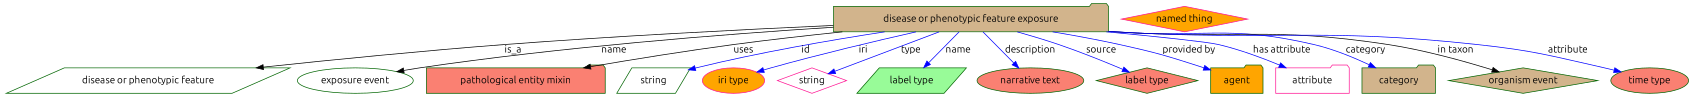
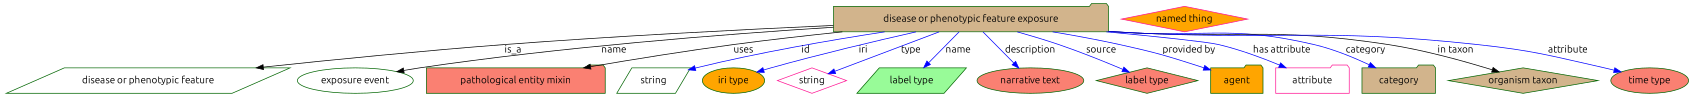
(734, 81) -> (734, 81)
(1523, 81) -> (1523, 81)
